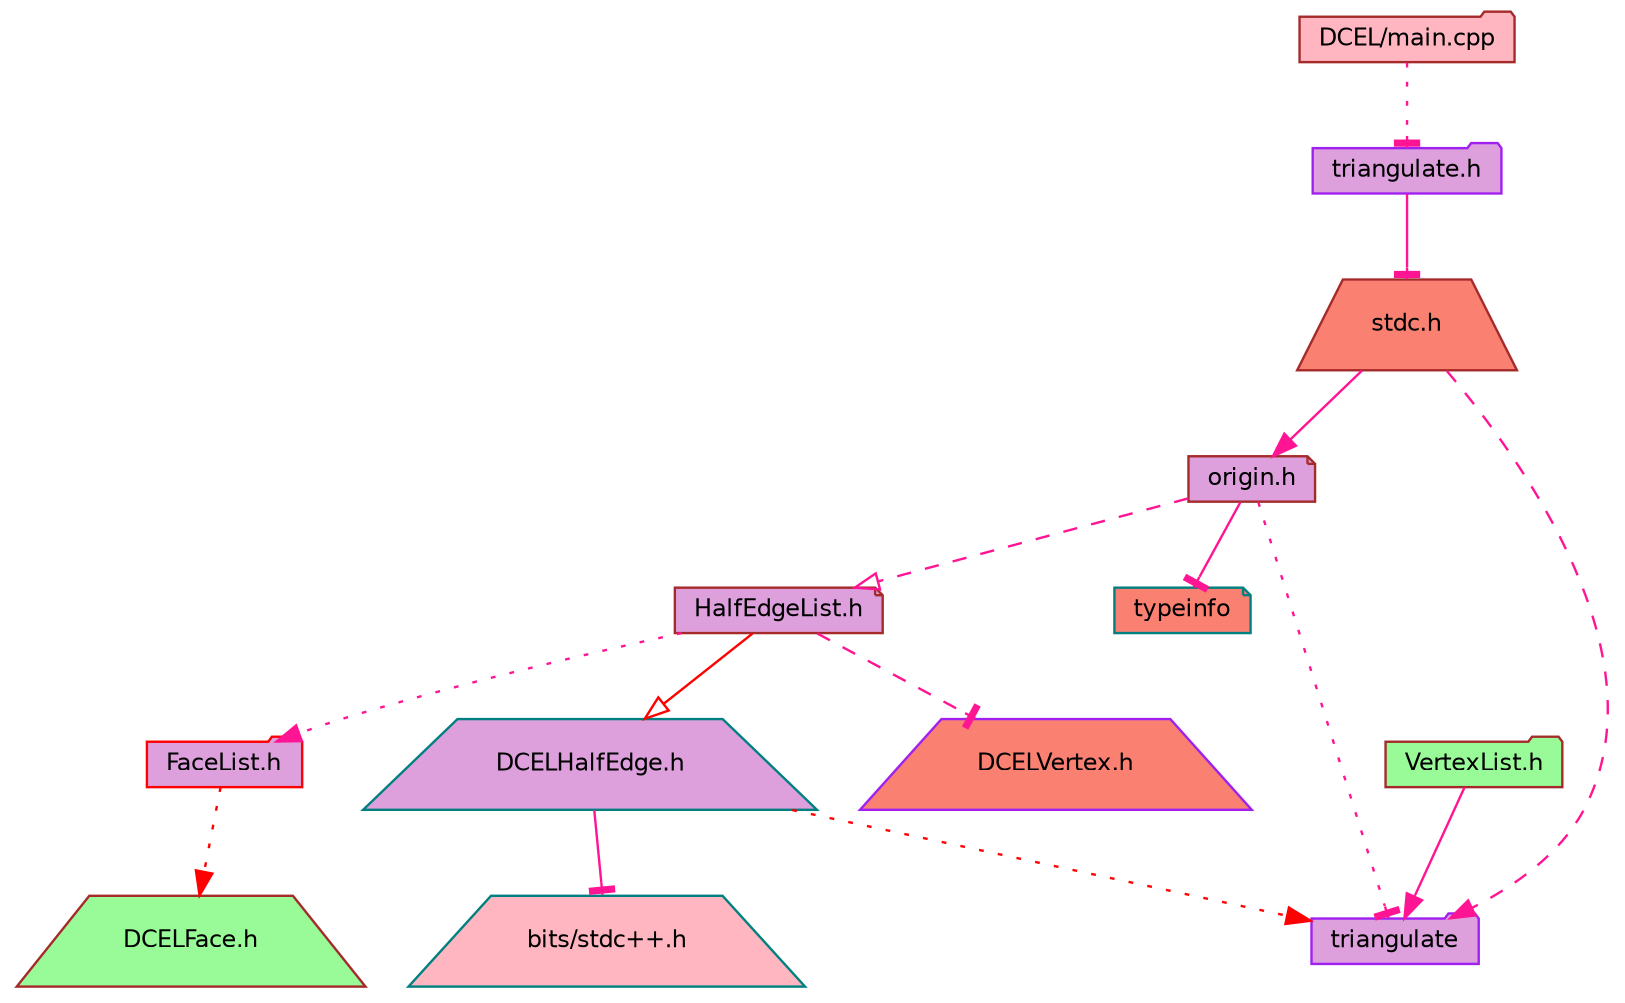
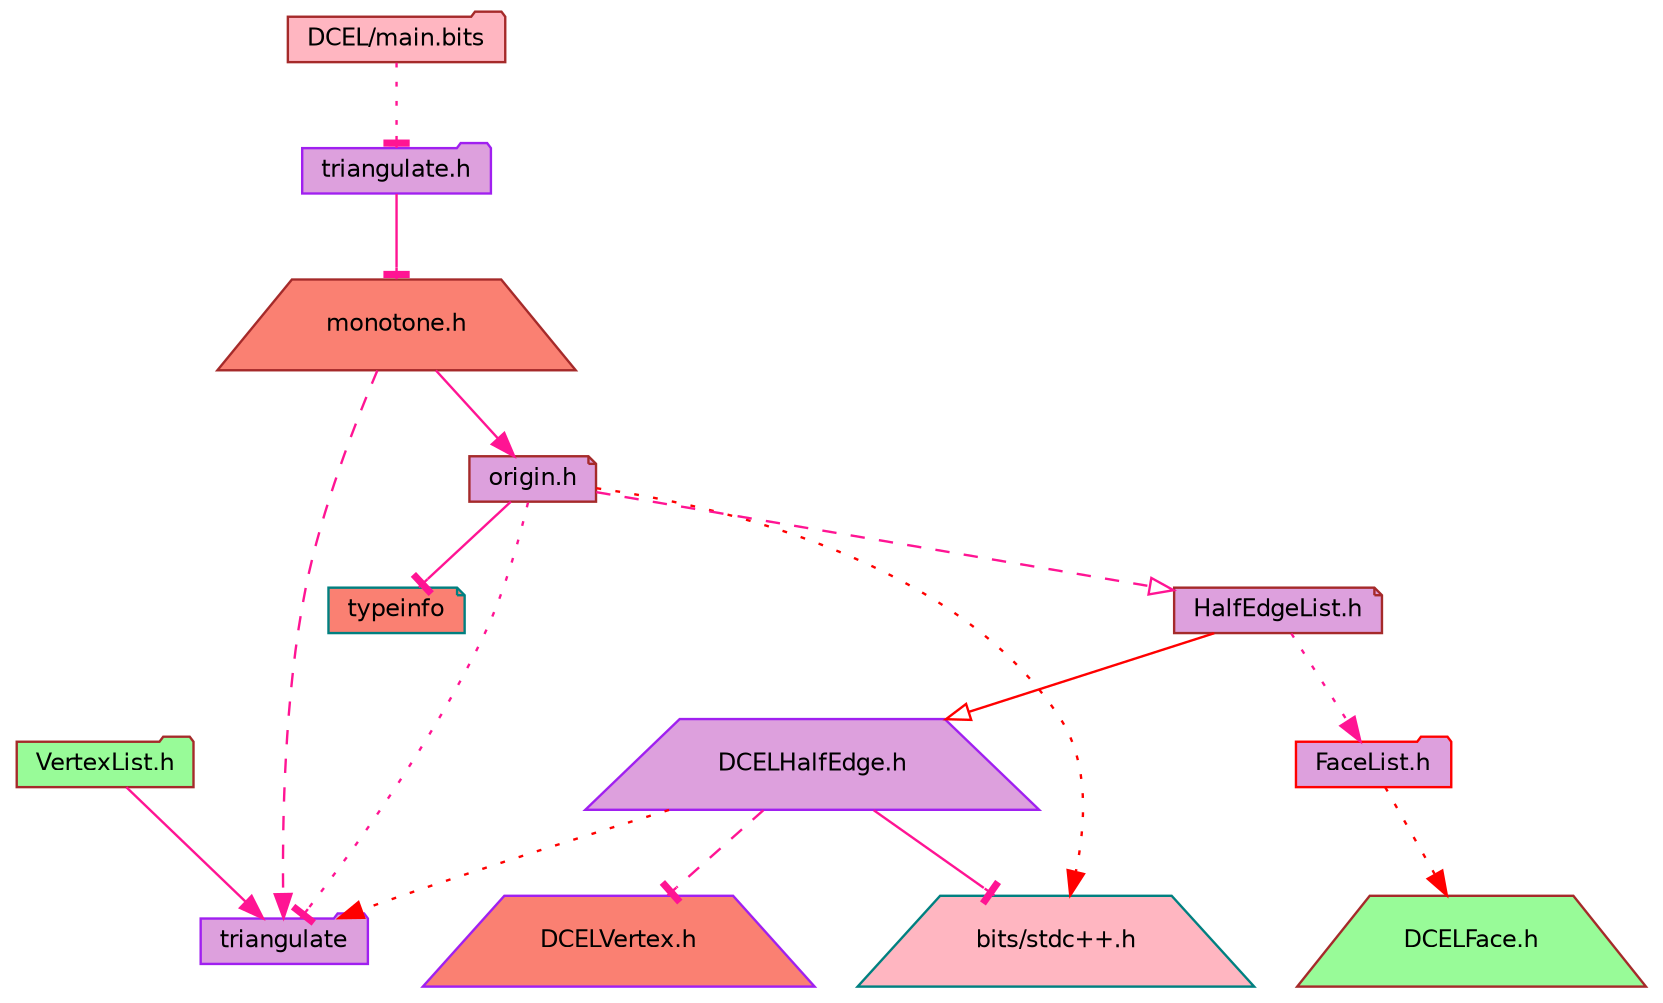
(1407, 39) -> (397, 39)
(1407, 325) -> (397, 325)
none -> (923, 594)
(891, 673) -> (720, 849)
(590, 764) -> (812, 764)
